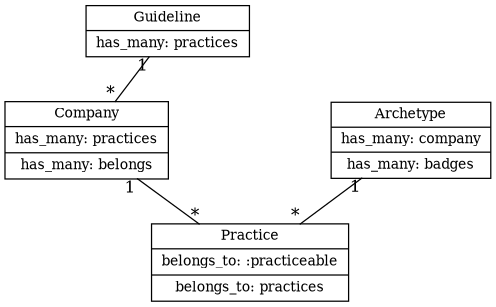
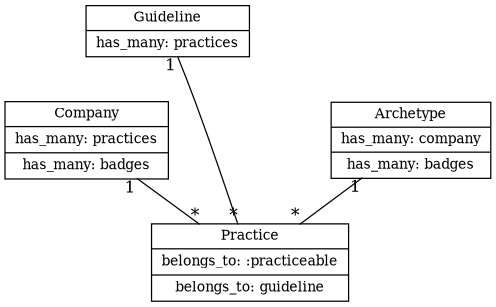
(132, 79) -> (209, 140)
(87, 165) -> (87, 165)
(250, 287) -> (250, 287)
